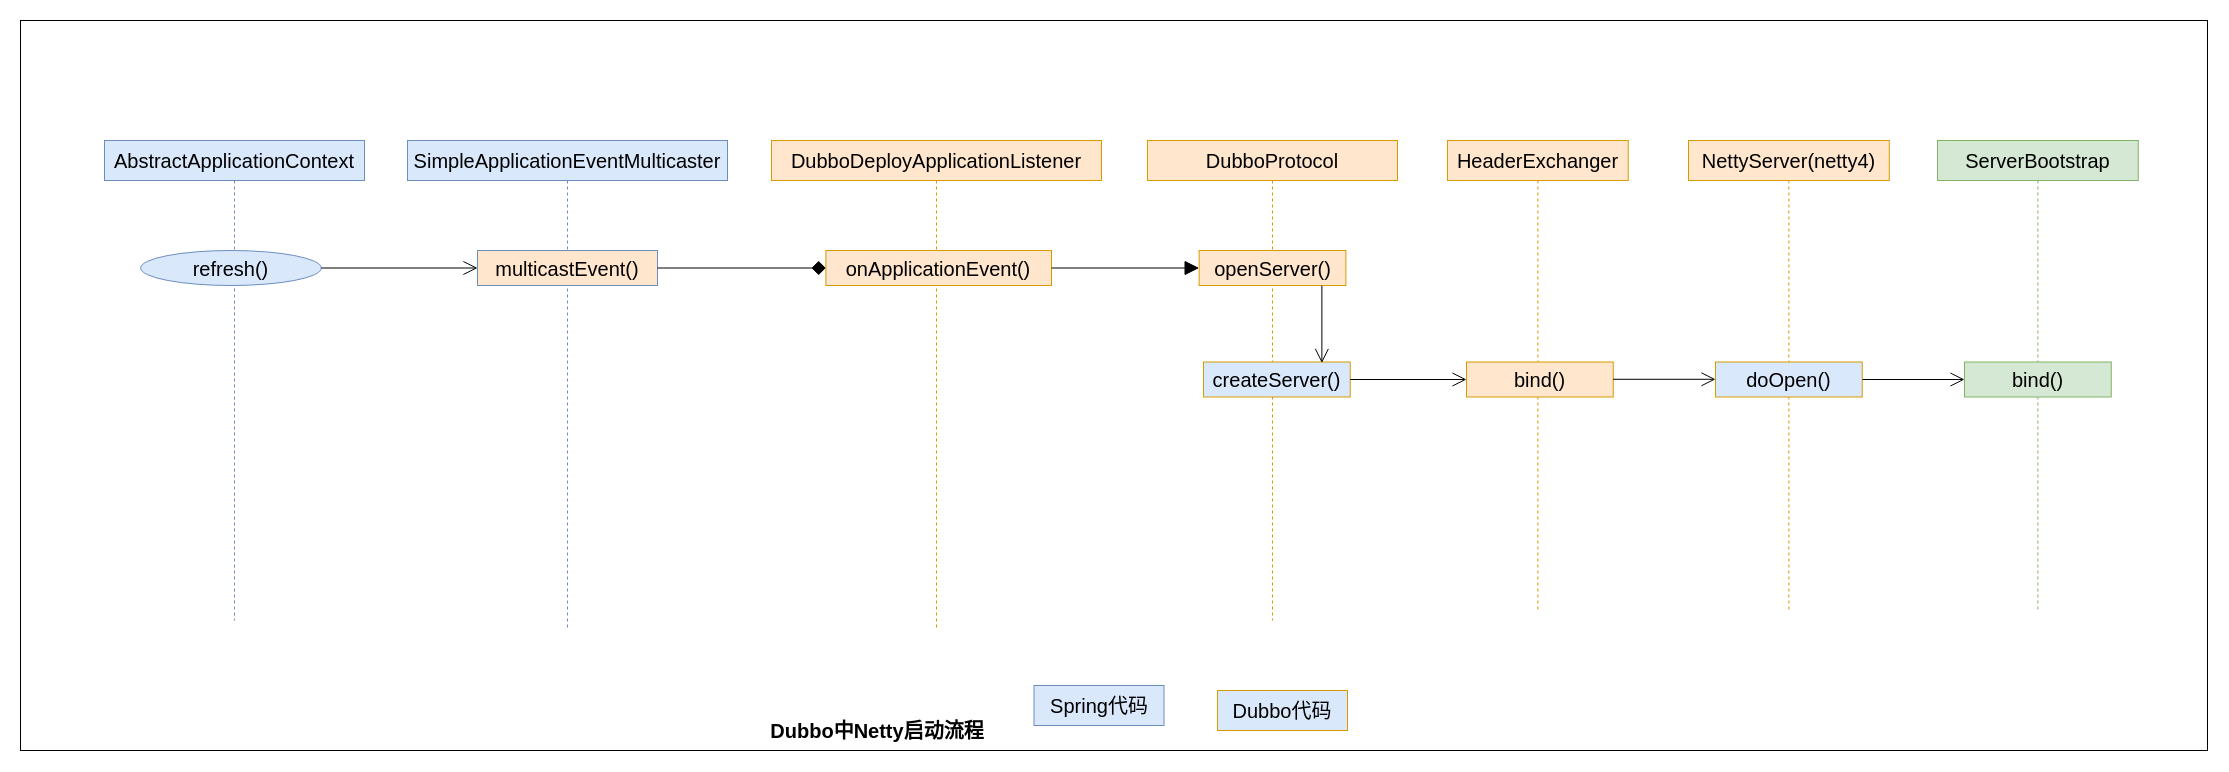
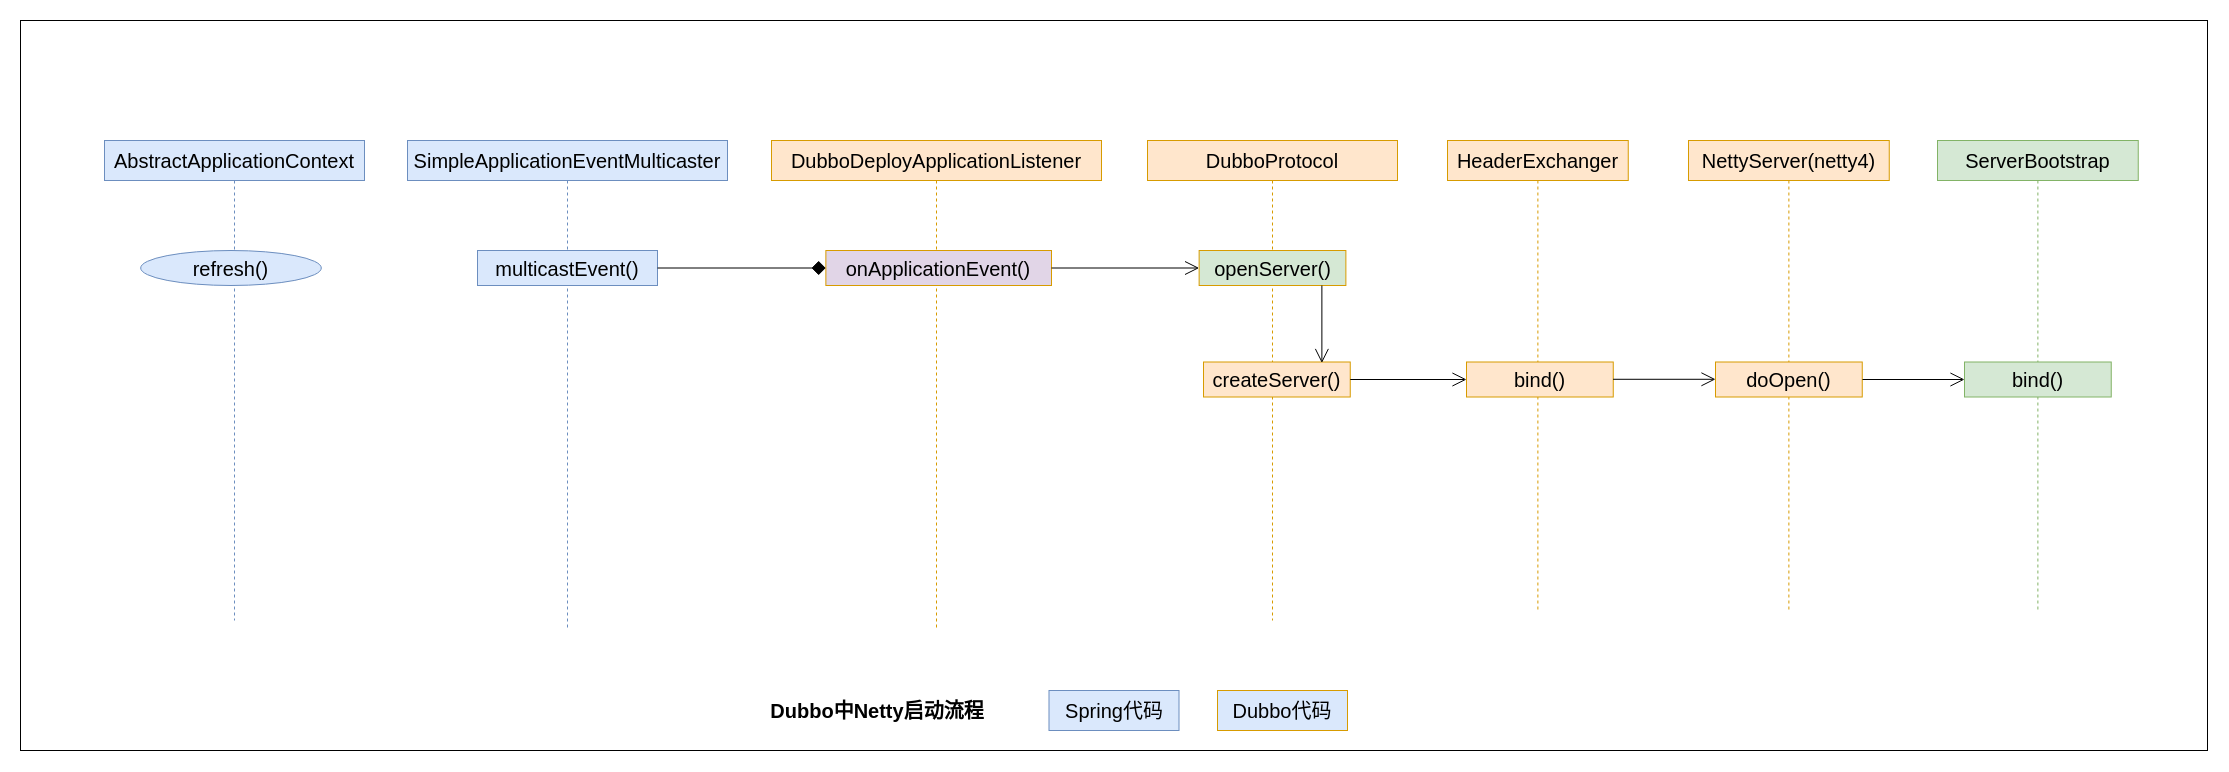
(398, 268) -> none
(568, 268) -> (568, 268)
(939, 268) -> (939, 268)
(1184, 268) -> (1189, 268)
(1273, 268) -> (1273, 268)
(1277, 380) -> (1277, 380)
(1789, 380) -> (1789, 380)
(1099, 706) -> (1114, 711)
(878, 731) -> (878, 711)
